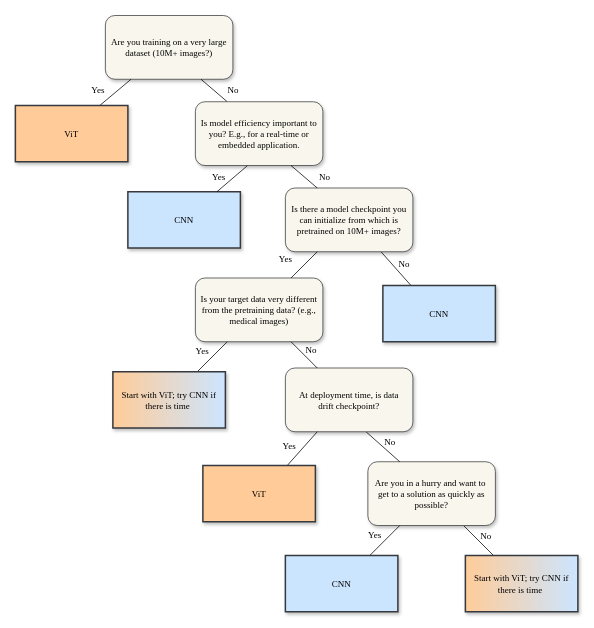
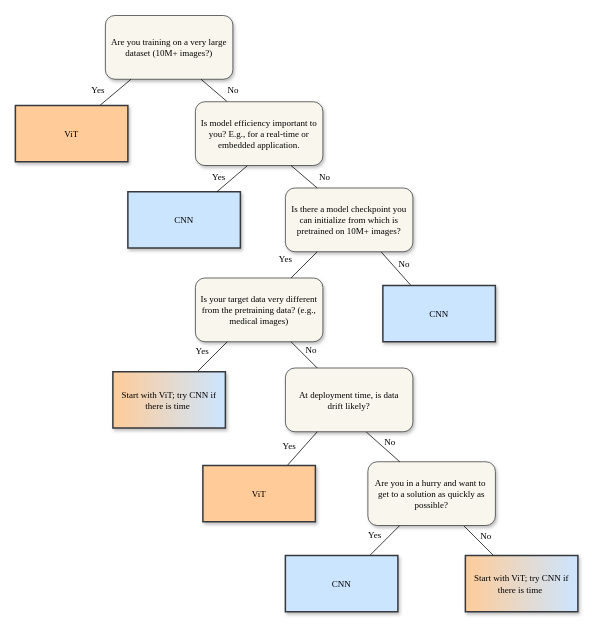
(349, 400) -> (349, 400)
